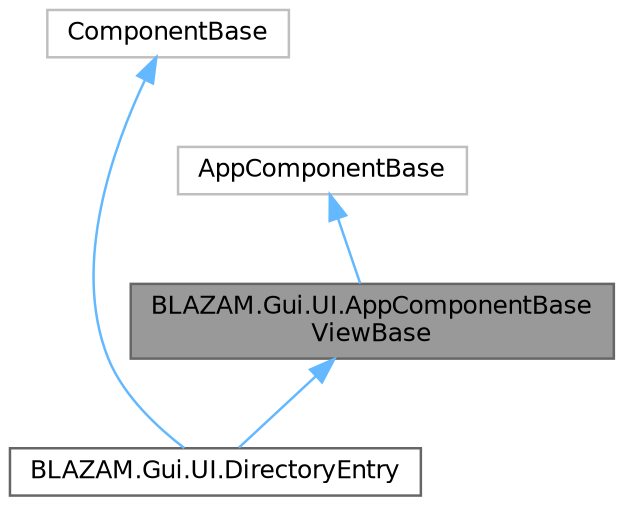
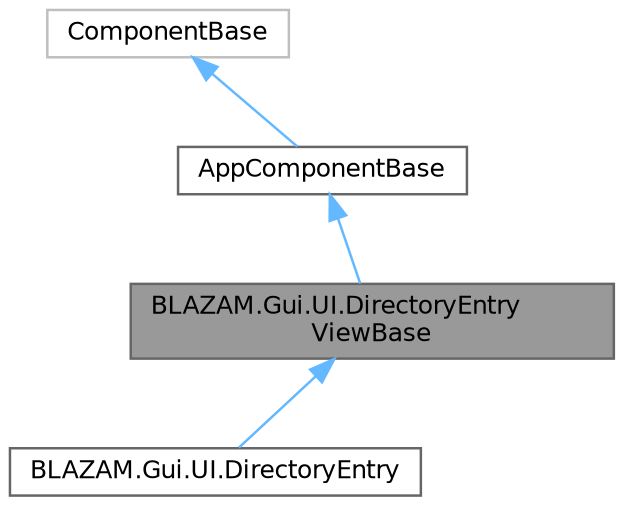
(322, 171) -> (322, 171)
(94, 275) -> (255, 110)
(372, 321) -> (372, 321)
